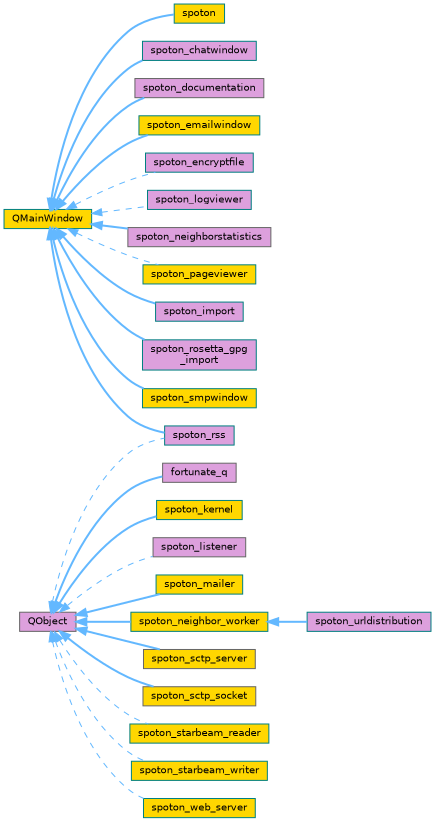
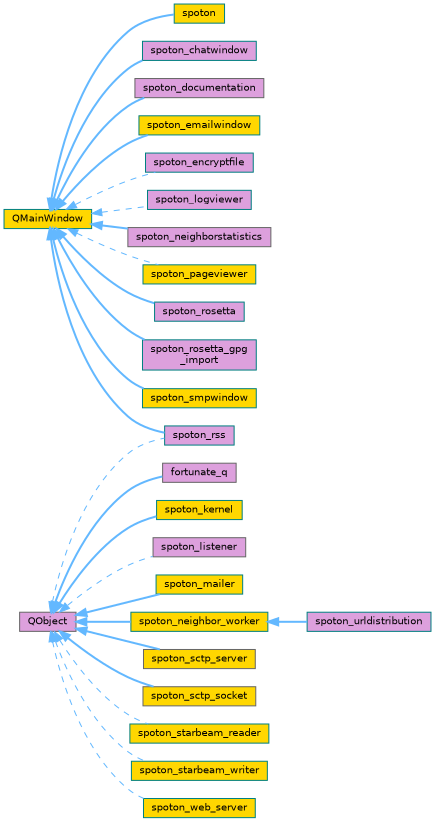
(199, 312) -> (199, 312)
